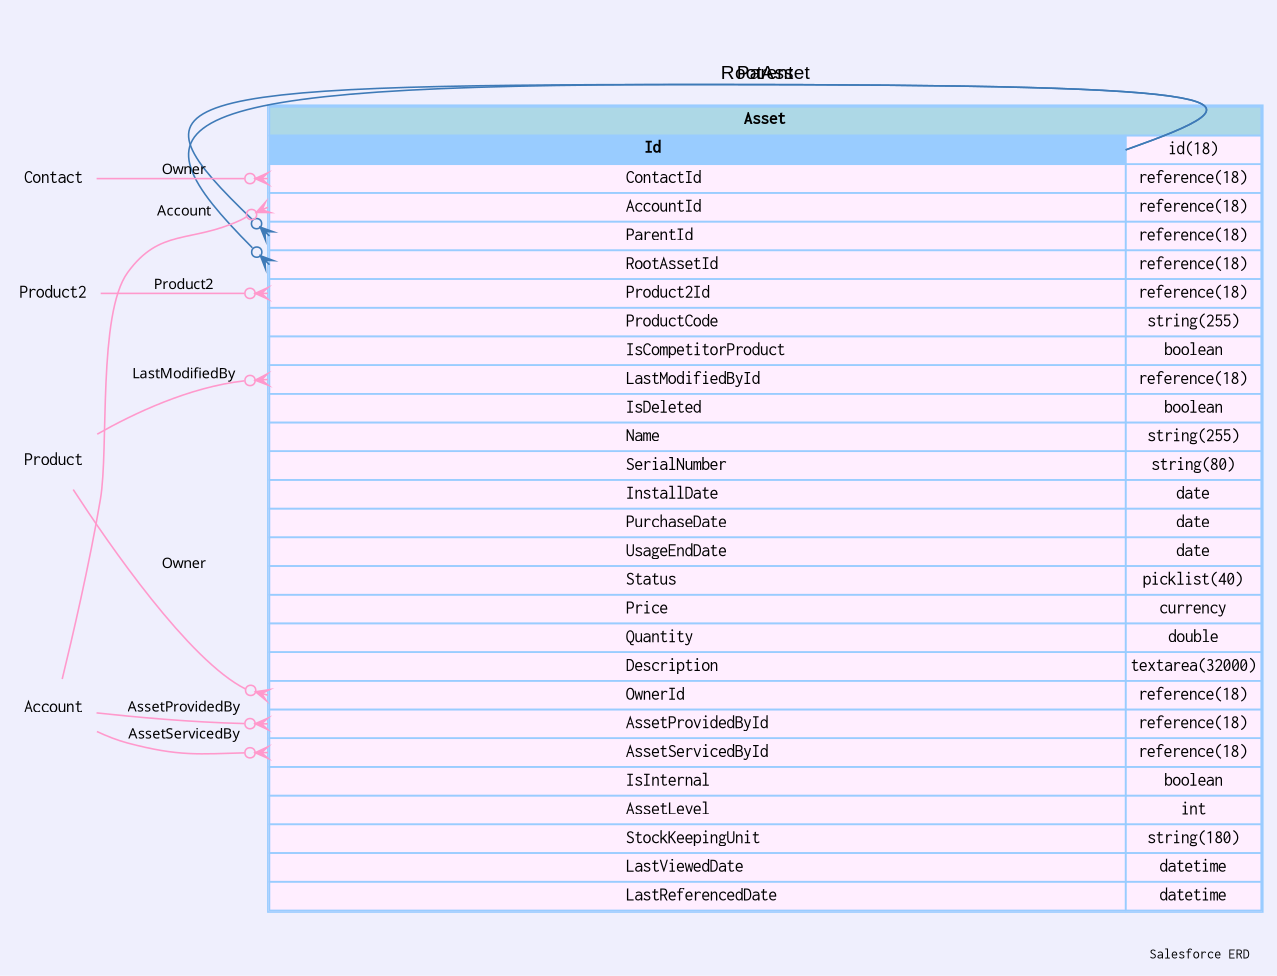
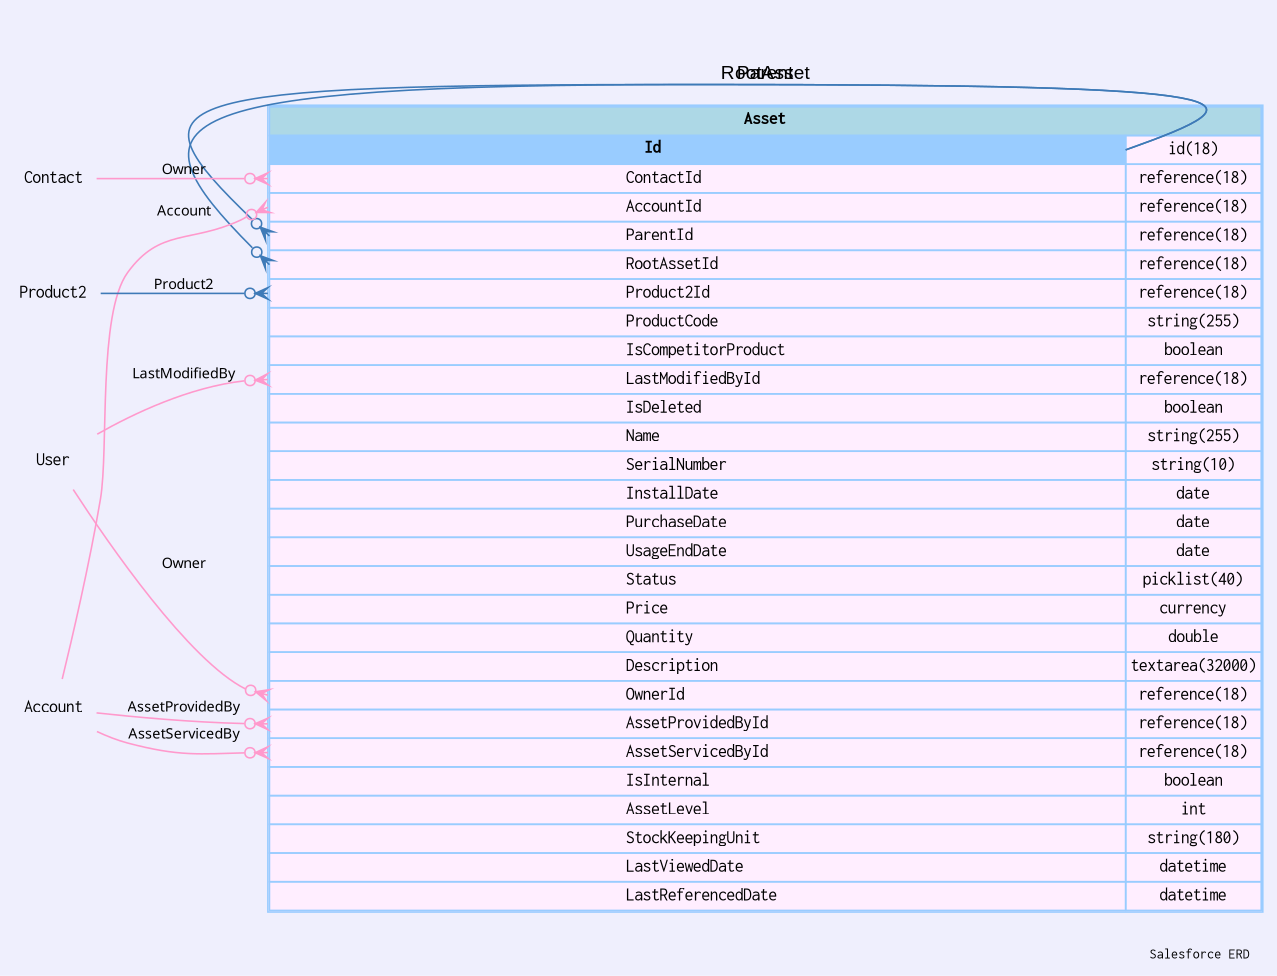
(173, 293) -> (173, 293)
(53, 461) -> (53, 461)
(1193, 465) -> (1193, 465)
